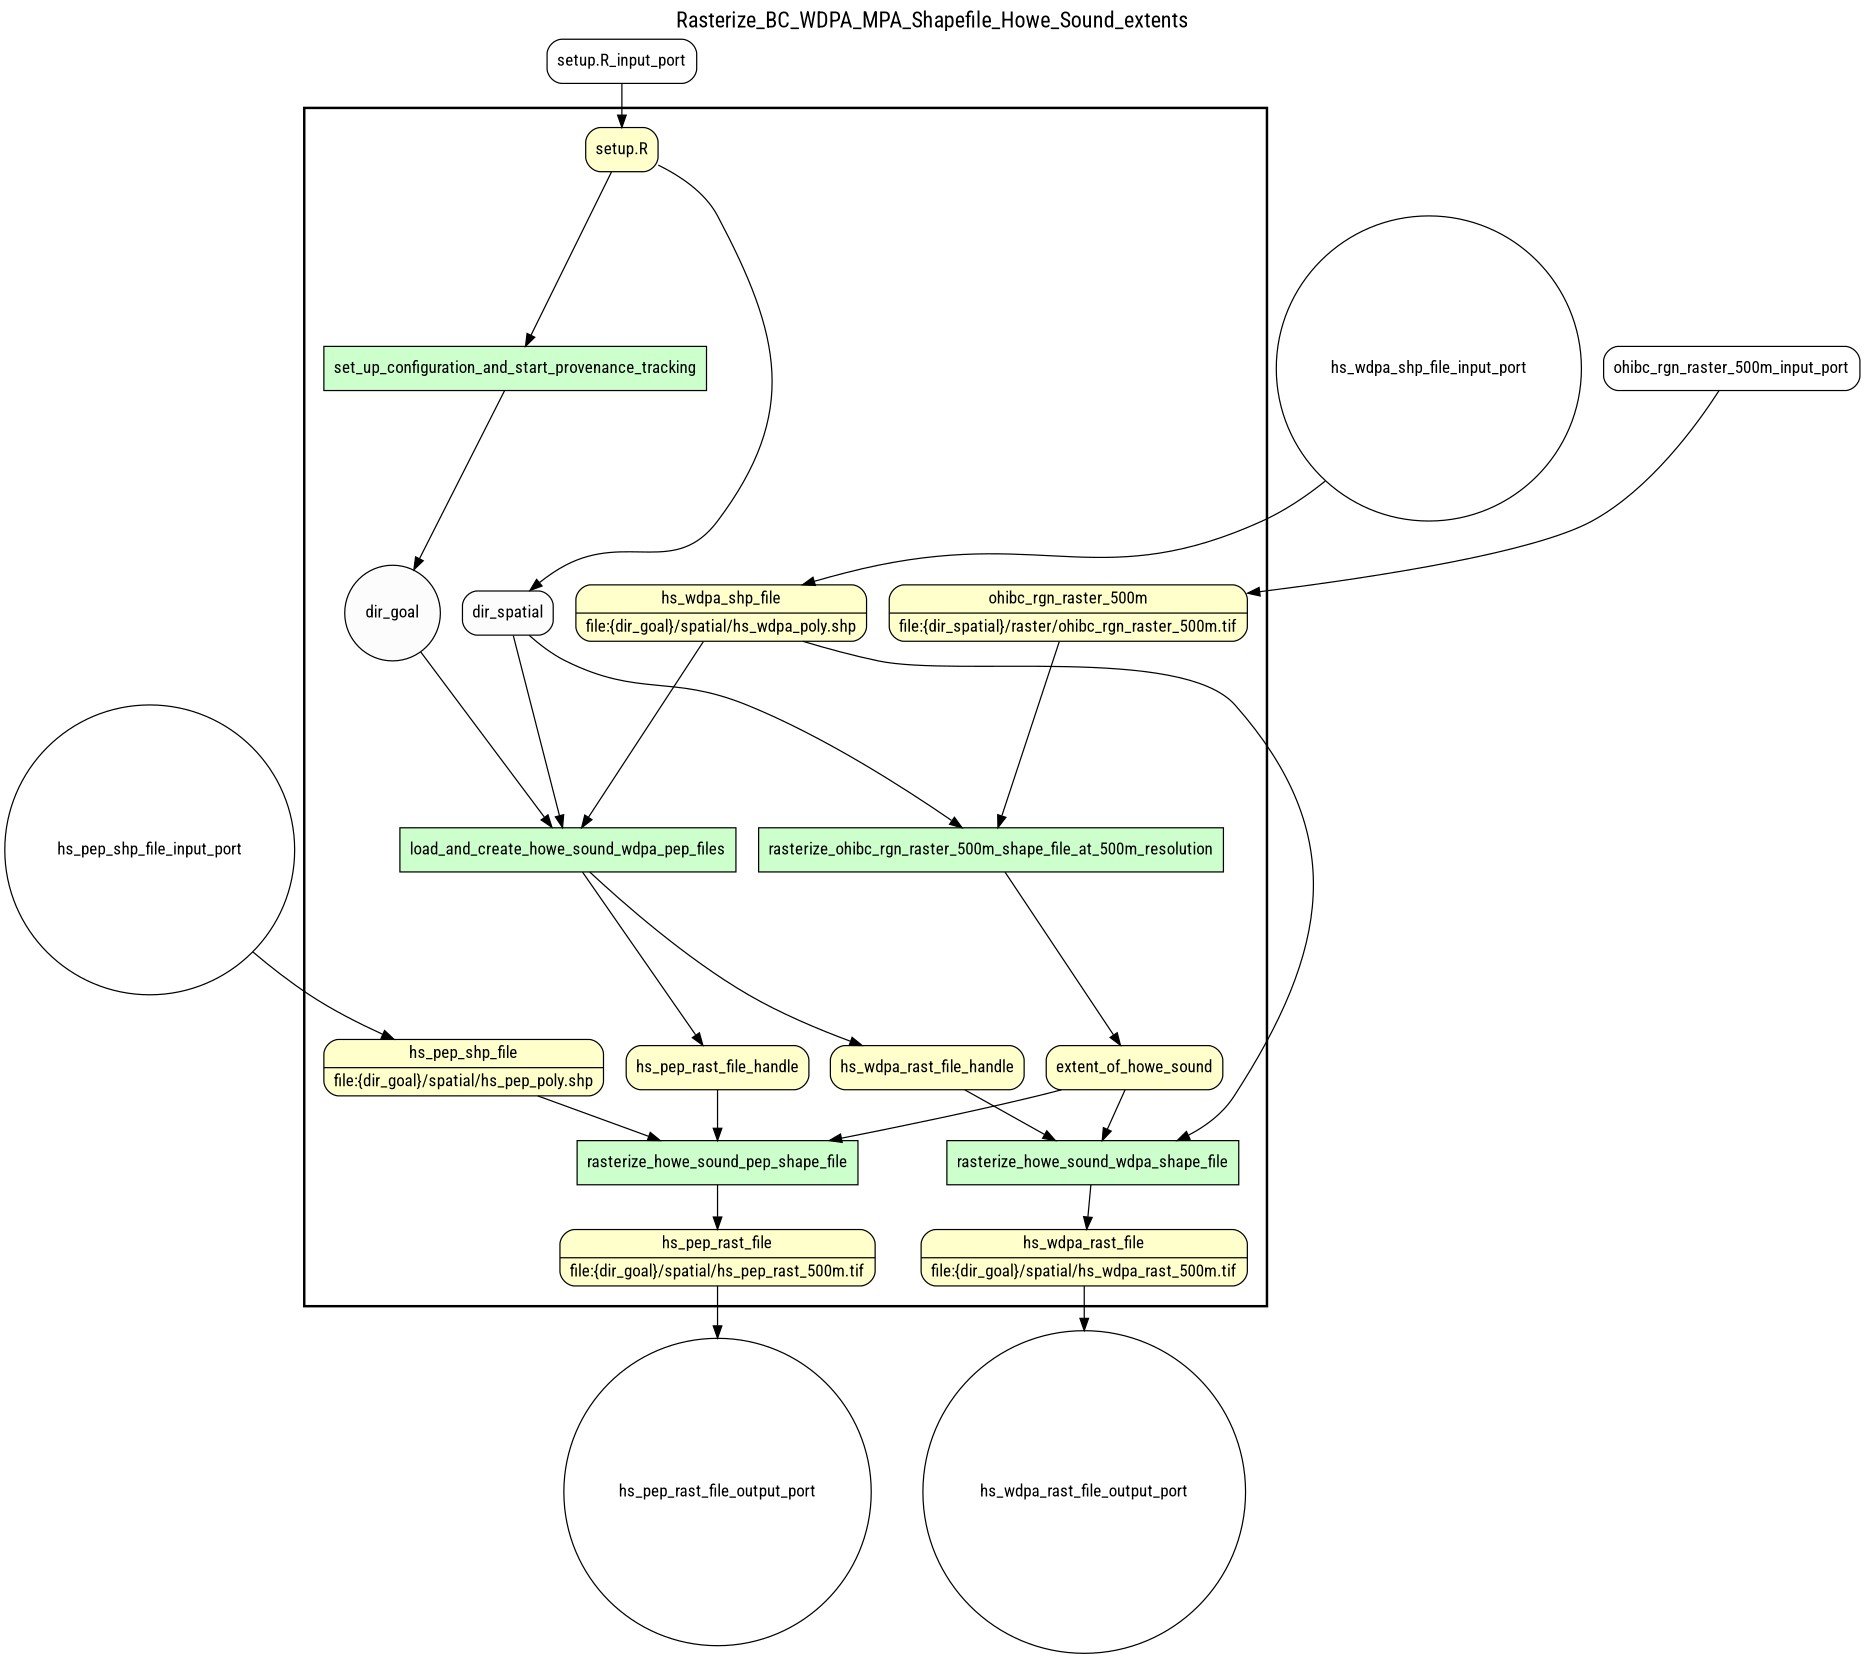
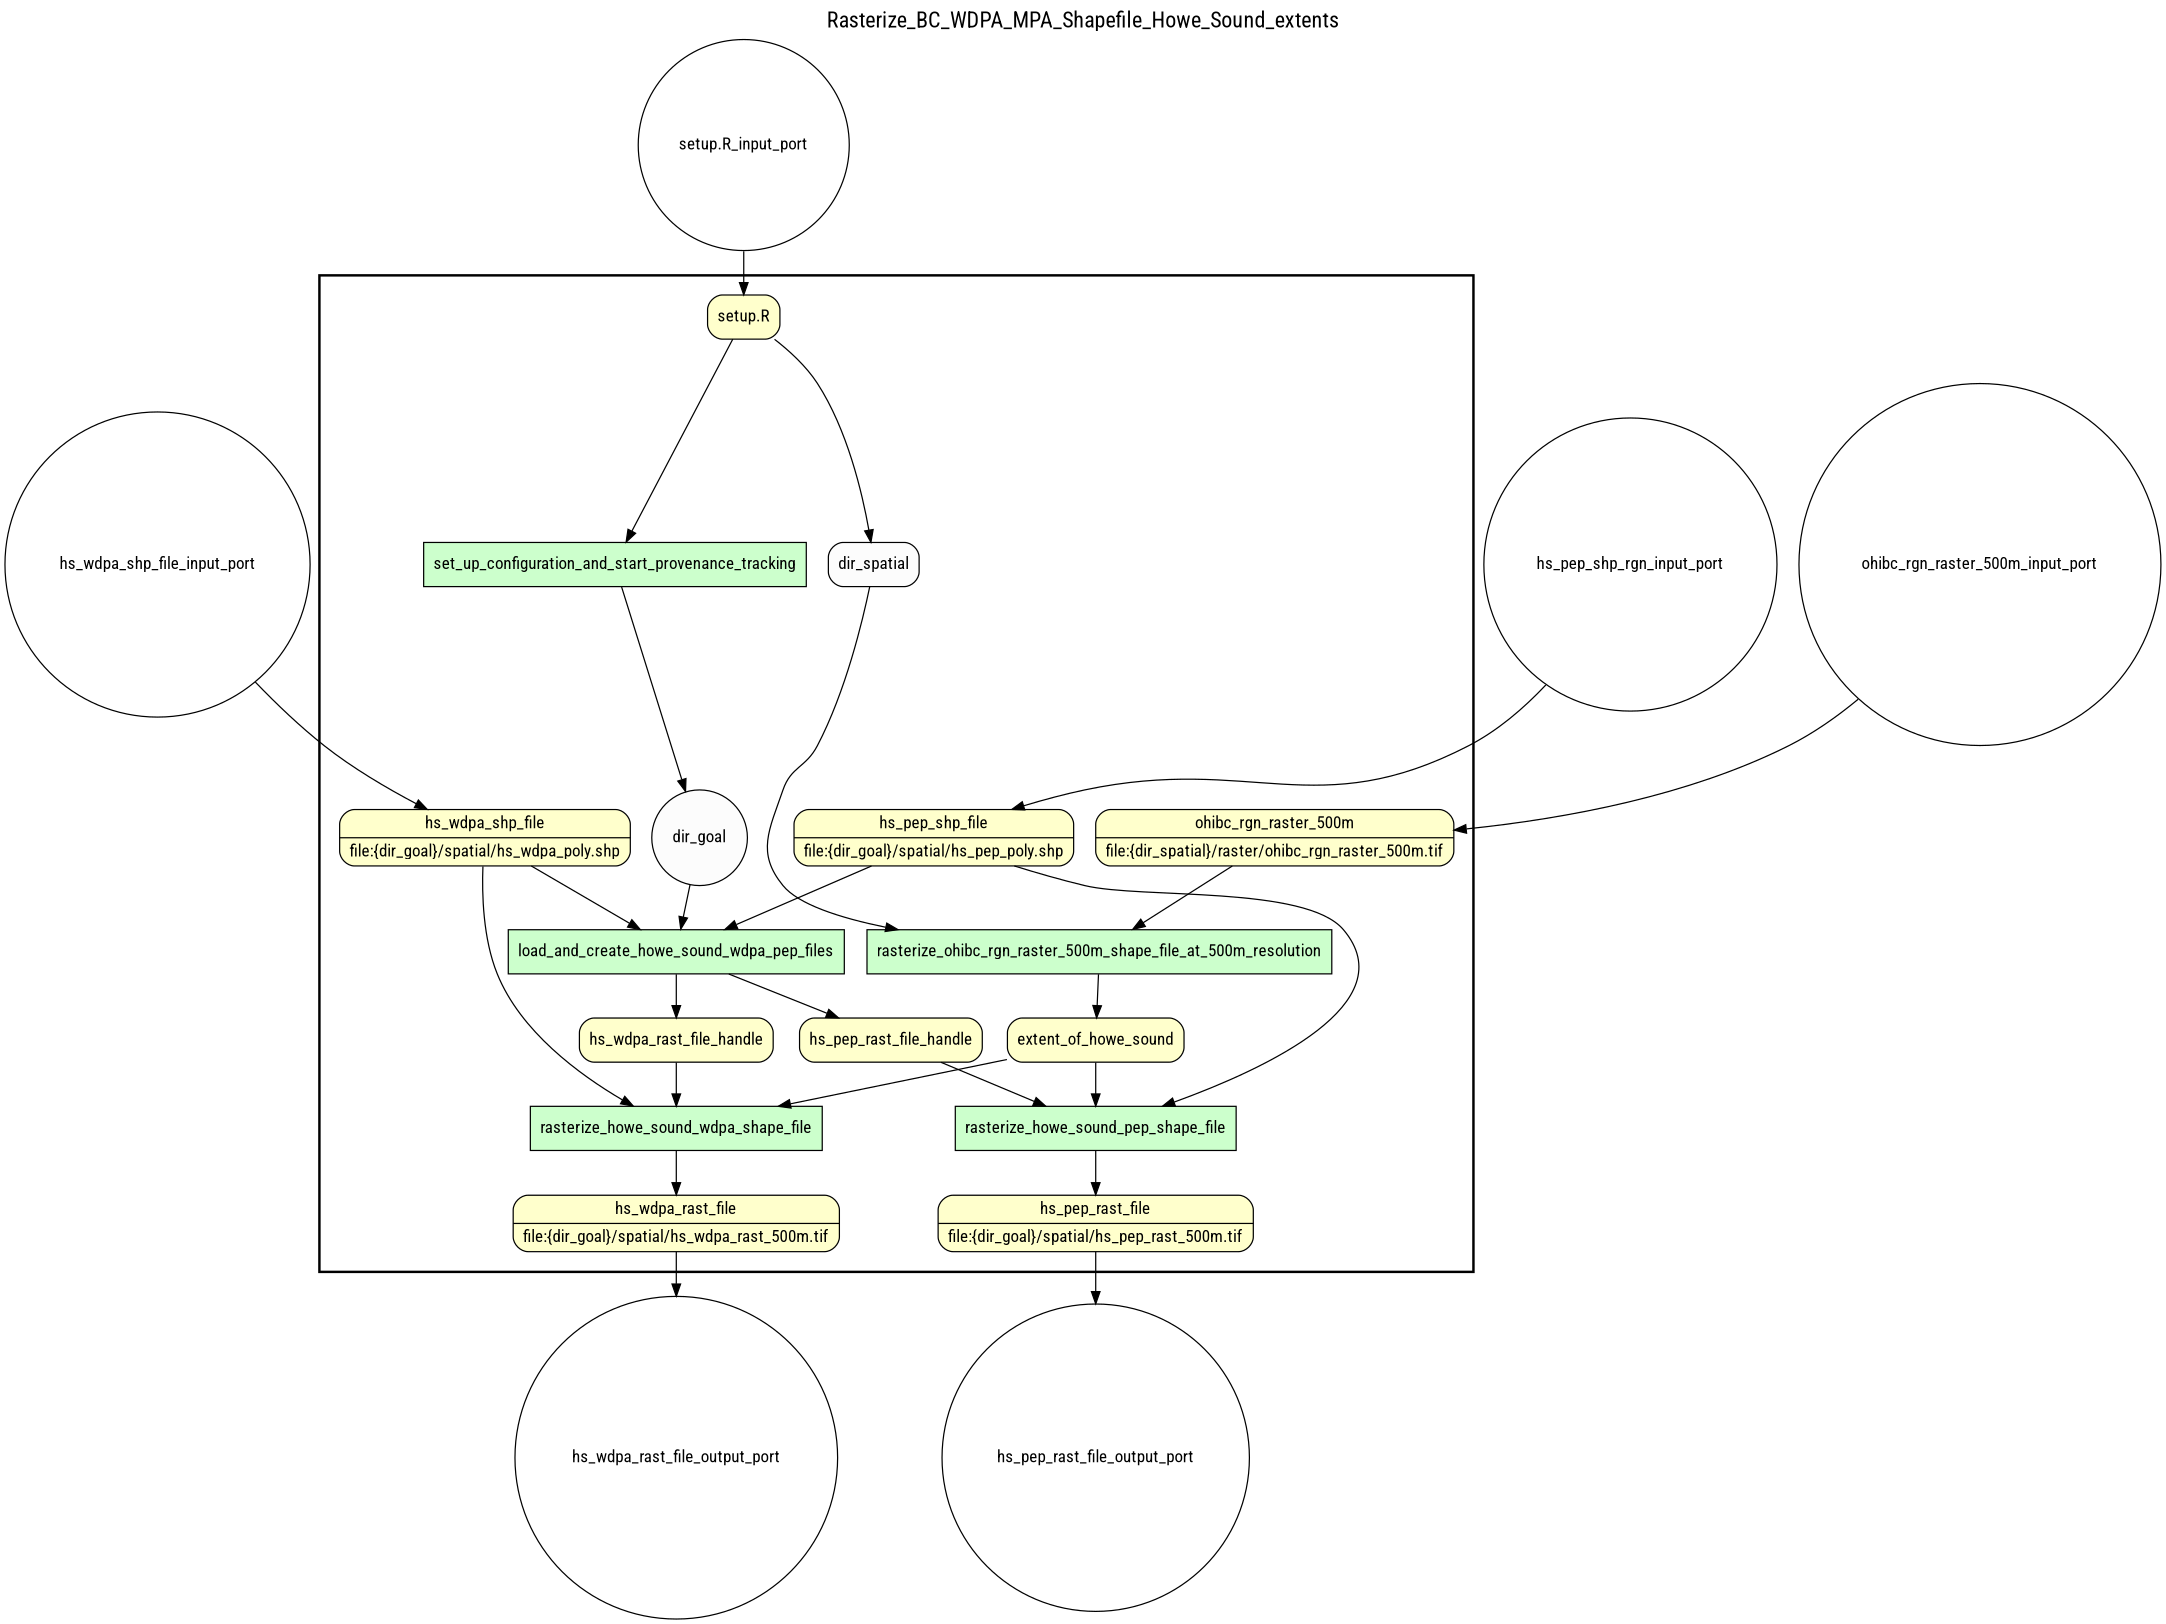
(622, 61) -> (744, 145)
(1732, 368) -> (1980, 564)
(536, 726) -> (807, 894)
(150, 850) -> (1630, 564)
